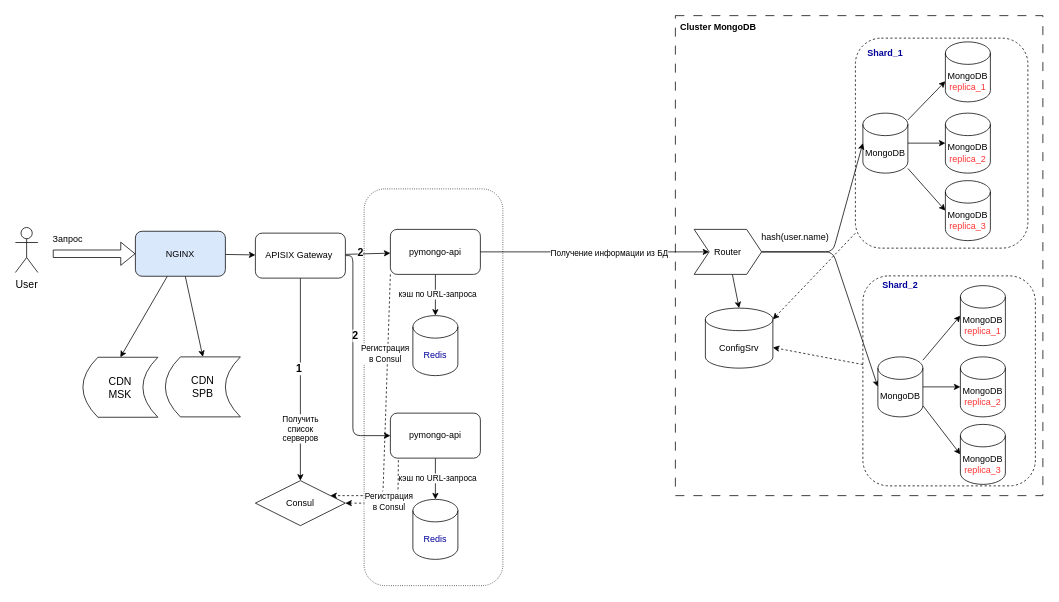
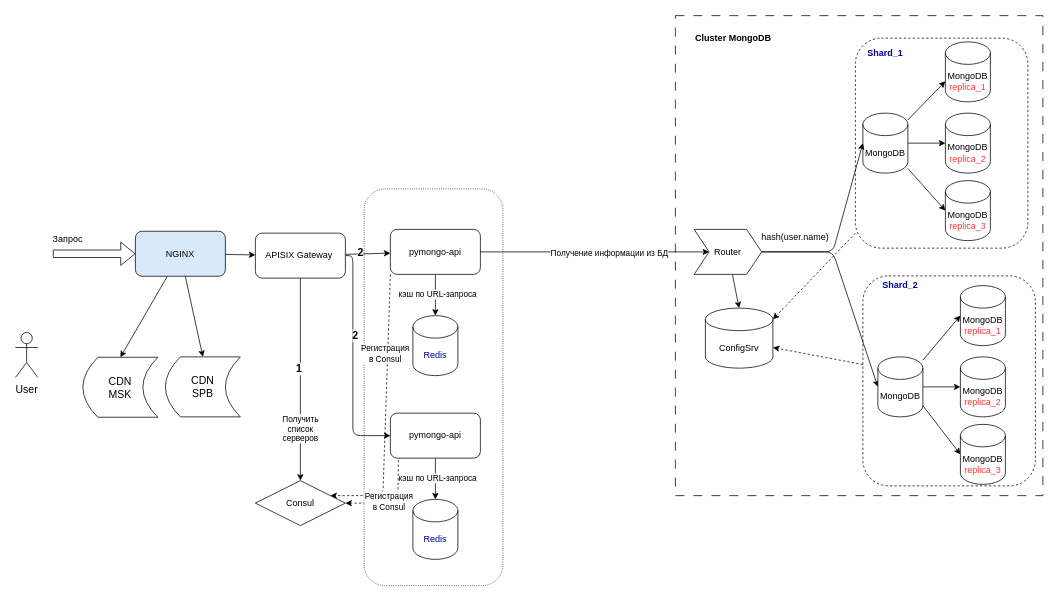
(719, 27) -> (734, 38)
(27, 250) -> (27, 355)
